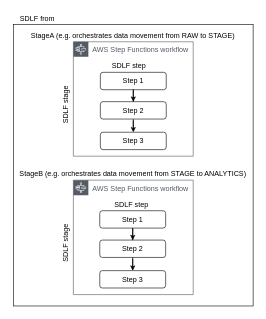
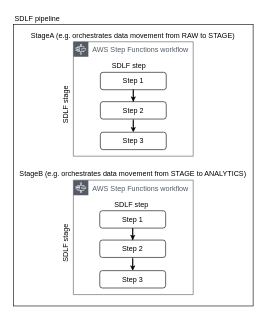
(38, 18) -> (38, 18)
